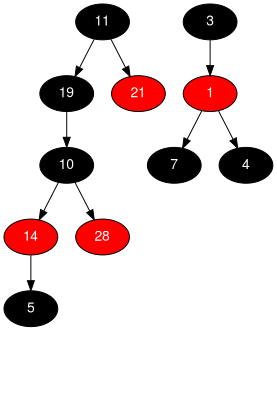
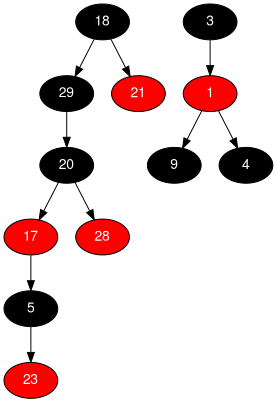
(103, 22) -> (103, 22)
(67, 94) -> (67, 94)
(67, 165) -> (67, 165)
(174, 165) -> (174, 165)
(31, 237) -> (31, 237)
none -> (31, 380)
